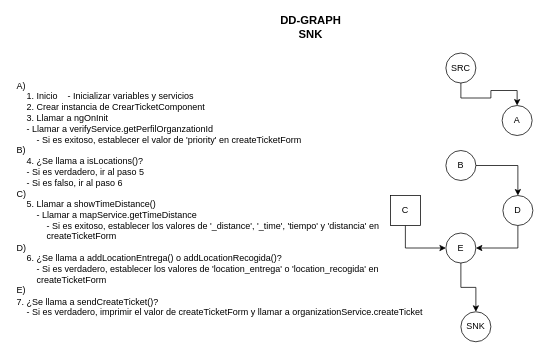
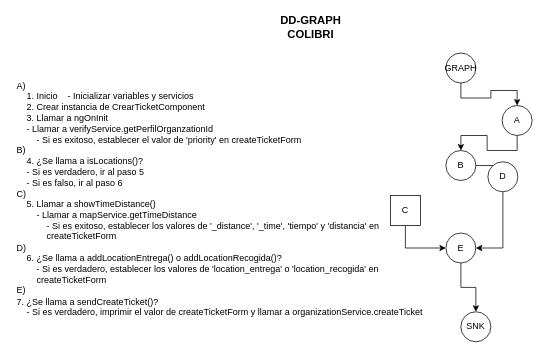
(311, 27) -> (311, 27)
(461, 68) -> (461, 68)
none -> (470, 135)
(518, 210) -> (503, 177)
